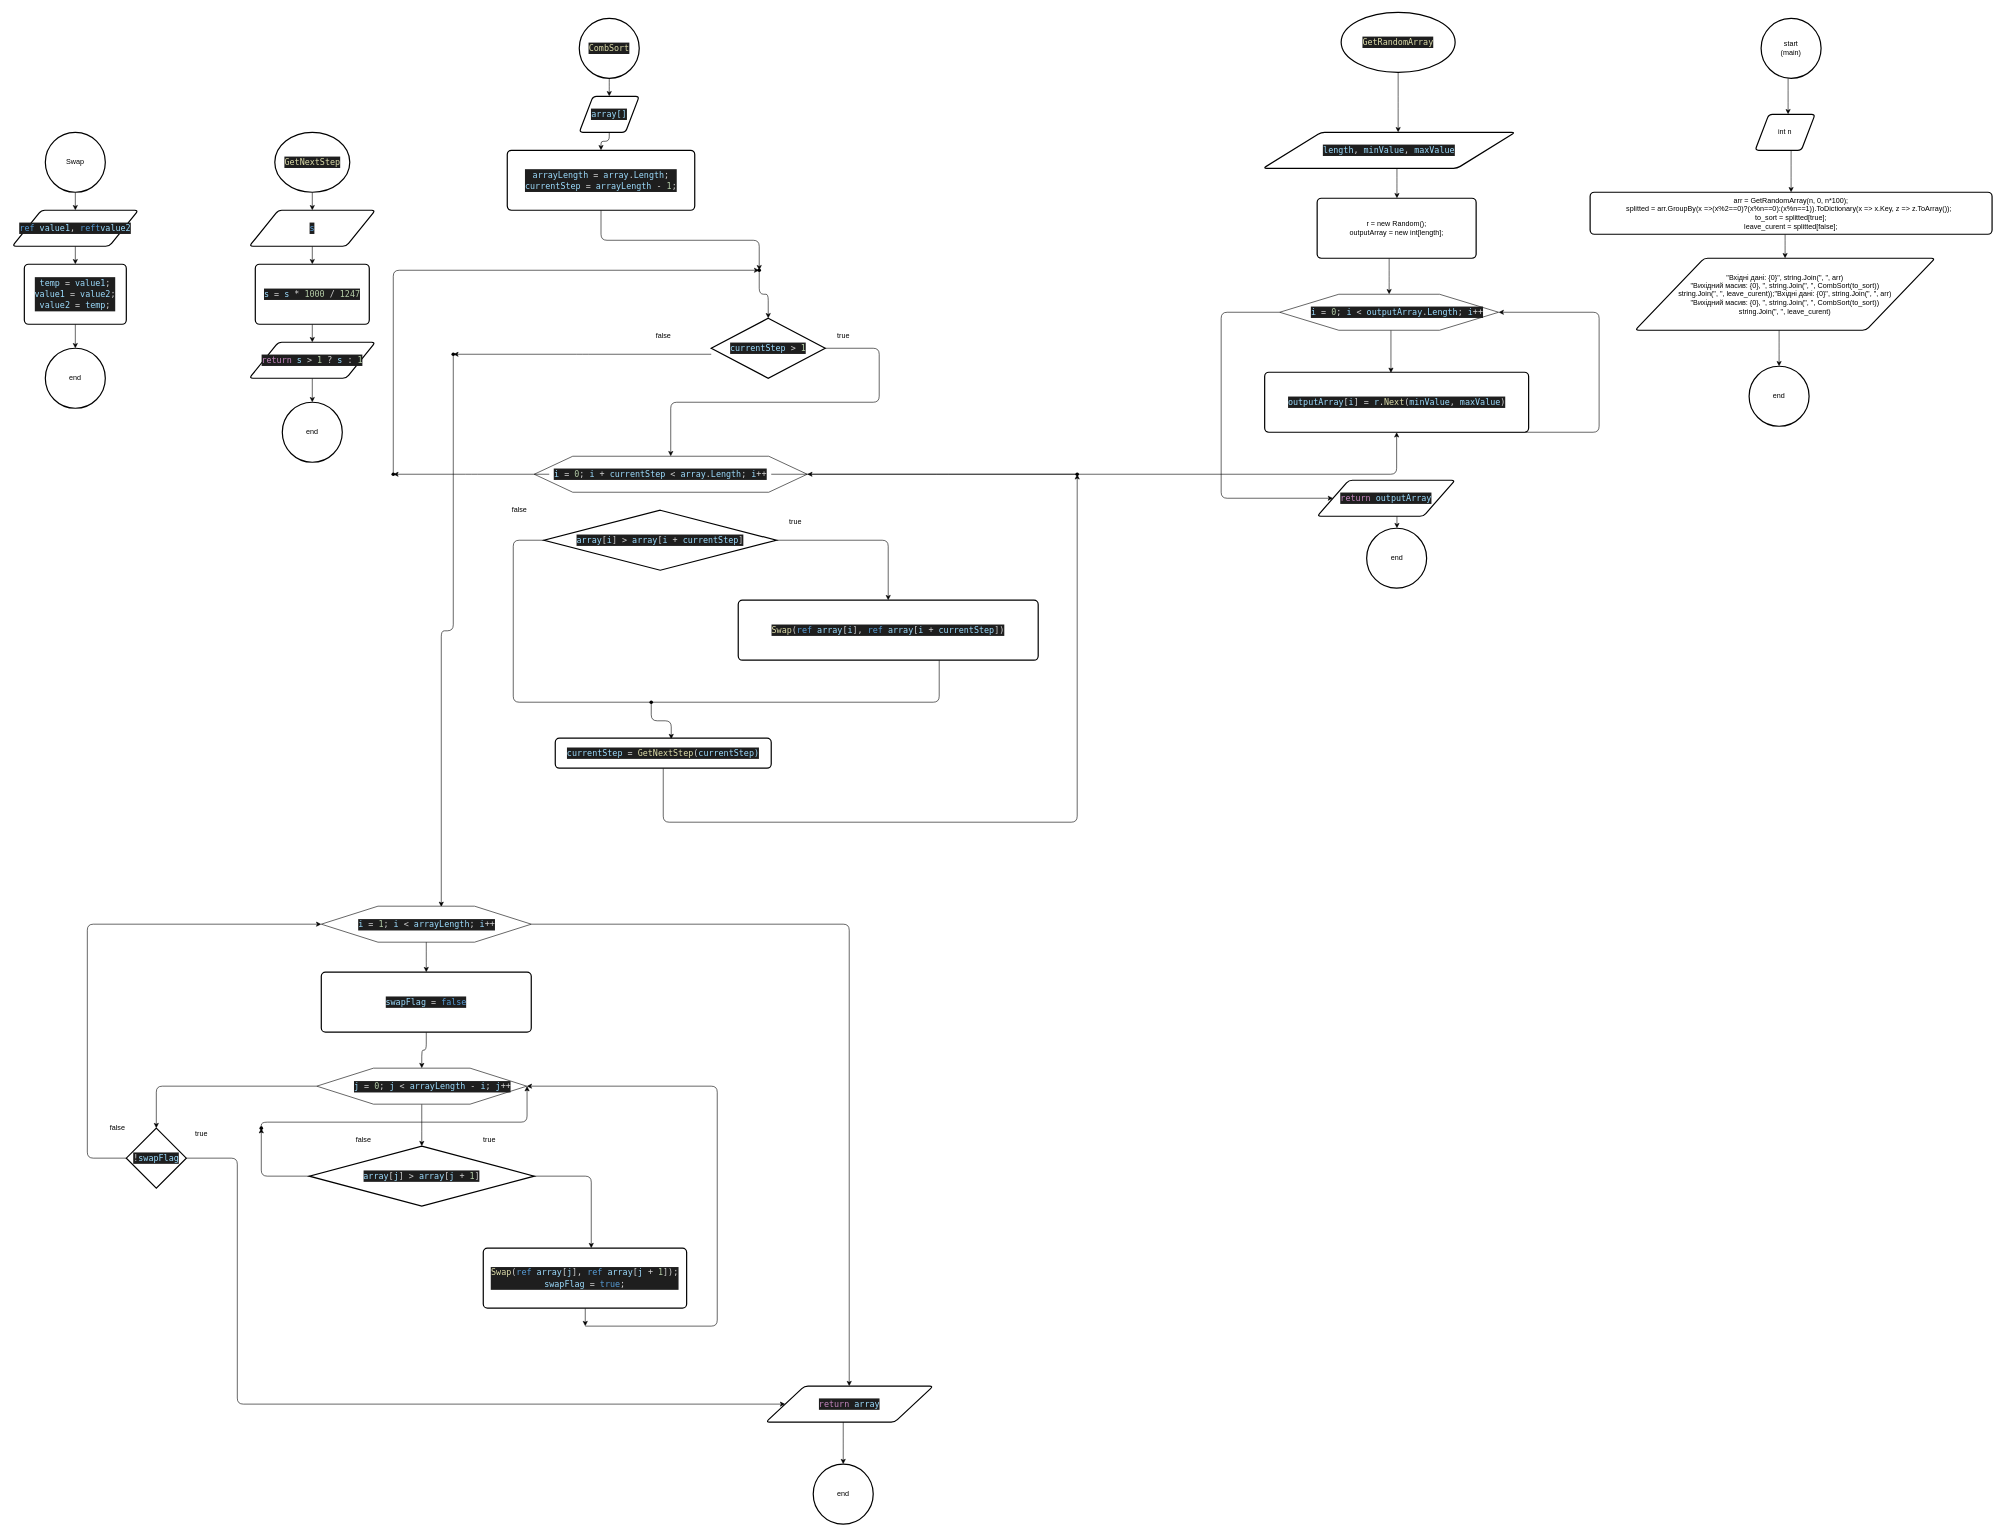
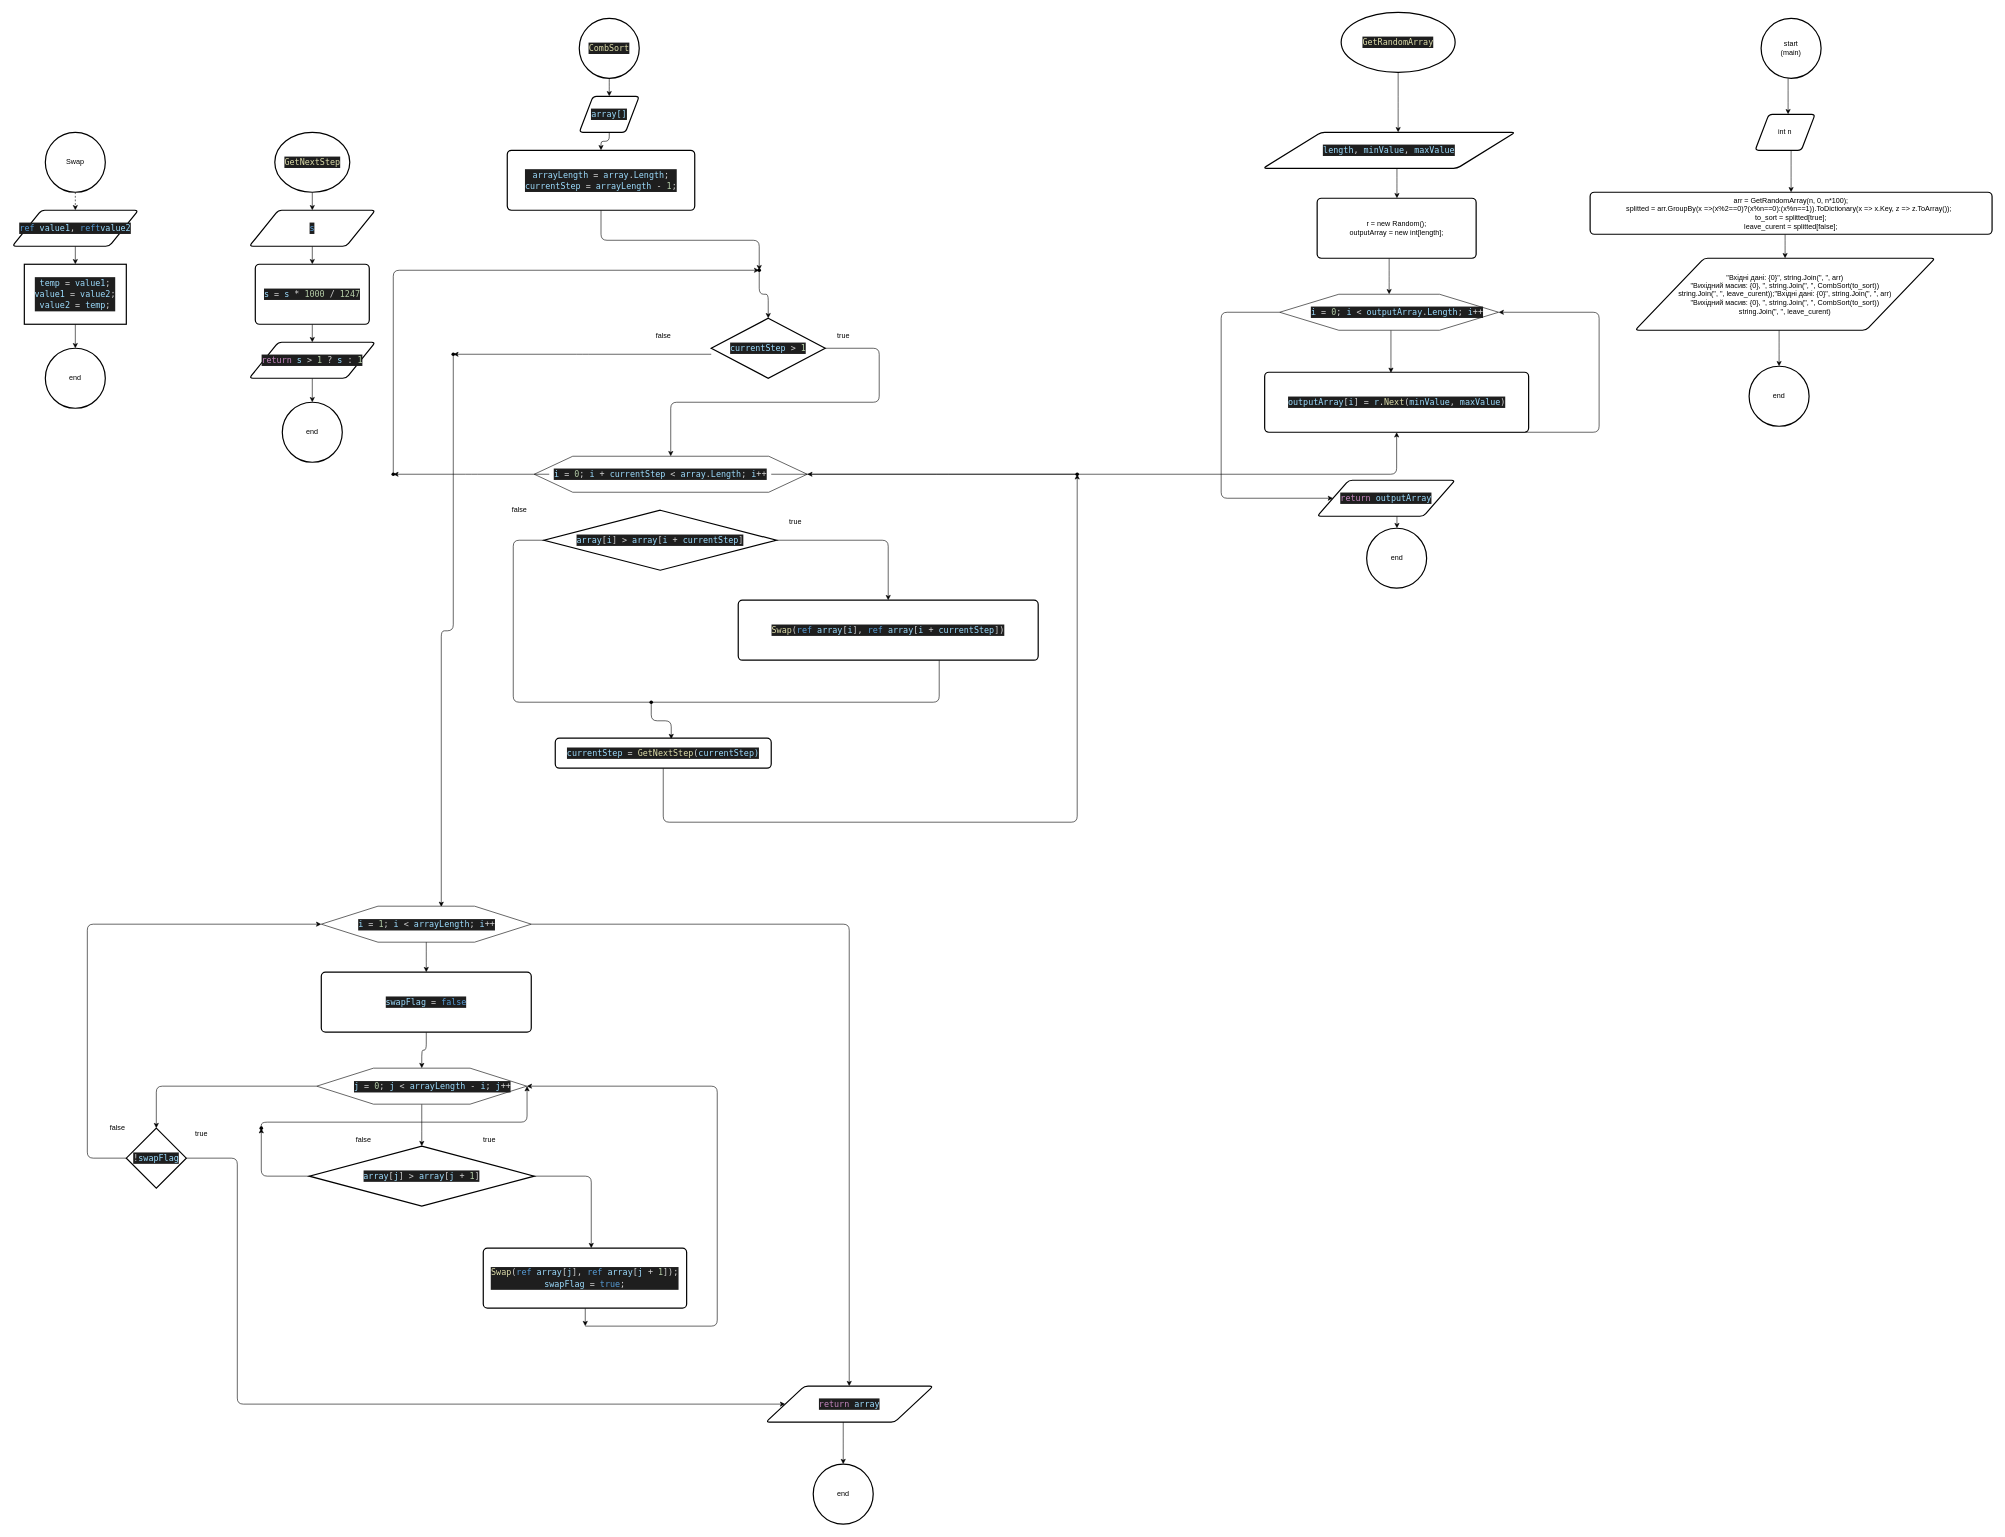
(75, 199) -> (75, 199)
(75, 294) -> (75, 294)
